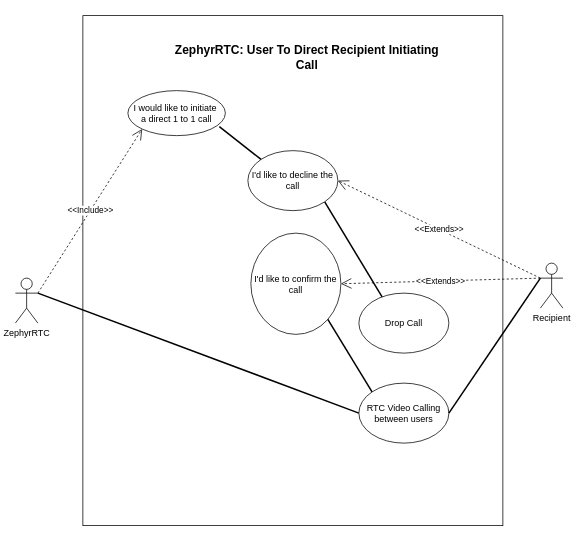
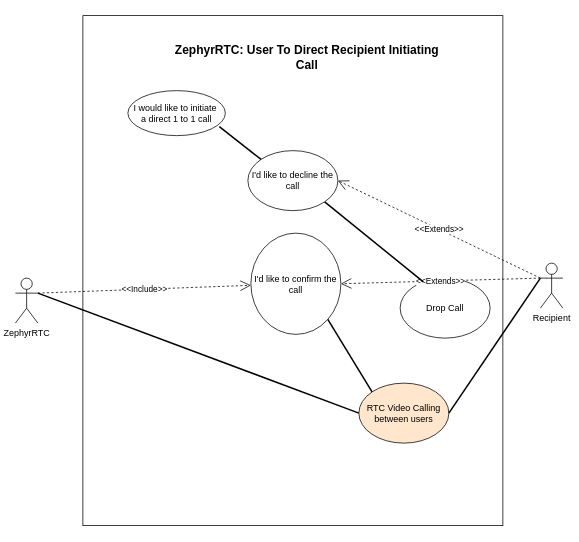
(90, 211) -> (146, 289)
(404, 323) -> (445, 308)
(404, 413) -> (404, 413)
